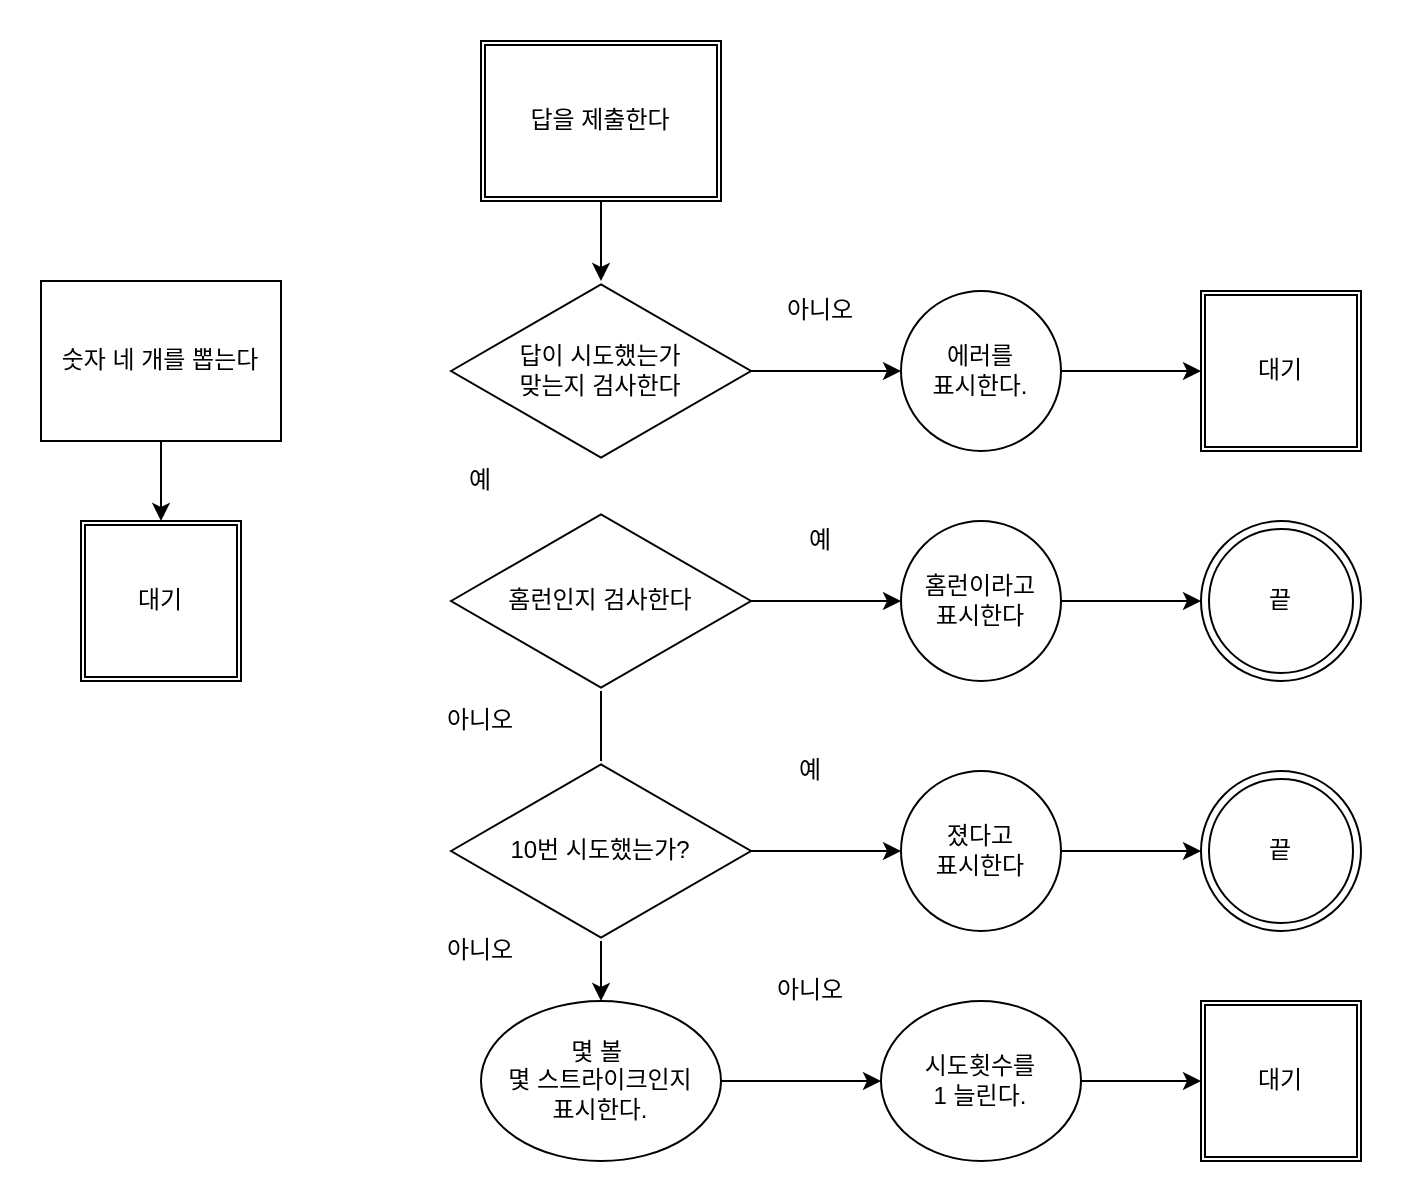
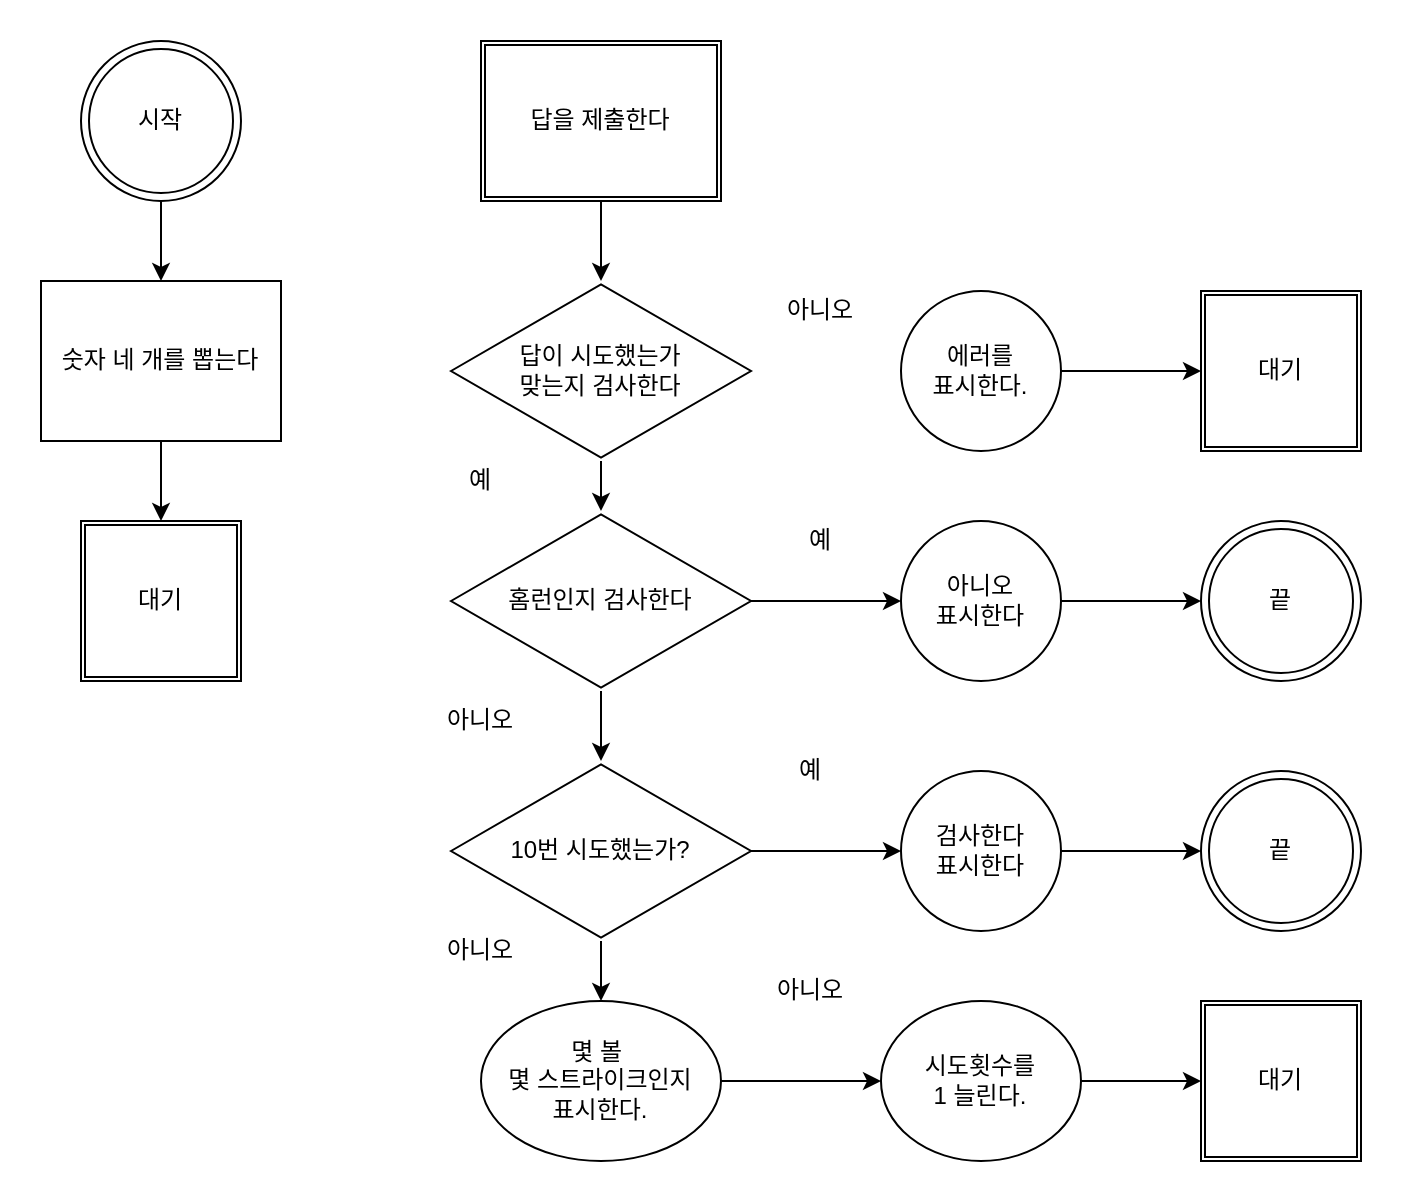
none -> (161, 121)
none -> (161, 234)
(819, 371) -> none
none -> (601, 493)
(981, 601) -> (981, 601)
(601, 752) -> (601, 746)
(981, 851) -> (981, 851)
